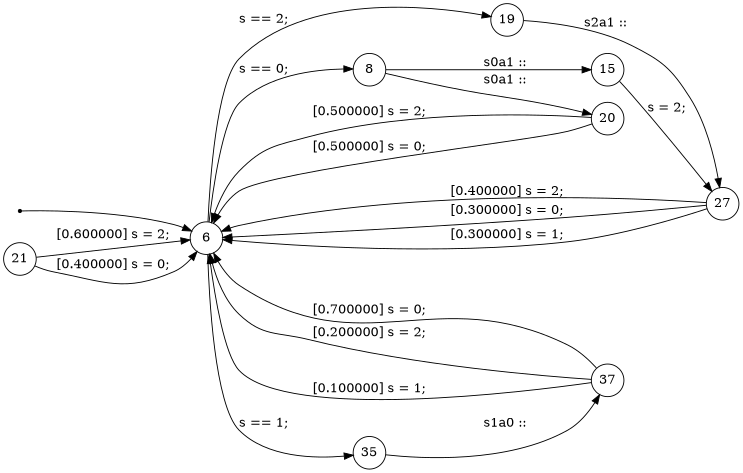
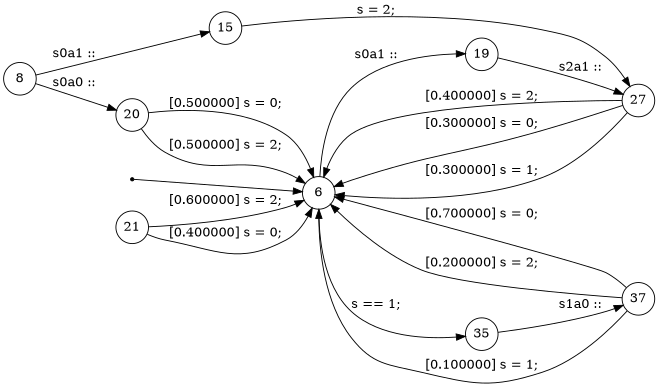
(266, 19) -> (378, 55)
(507, 80) -> (76, 83)
(236, 108) -> none
